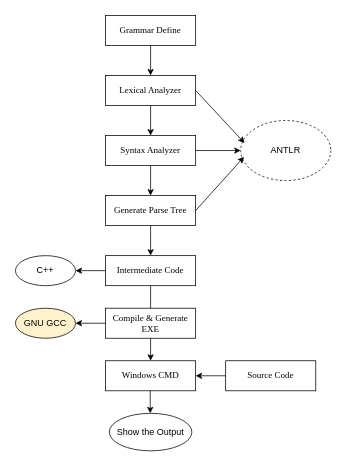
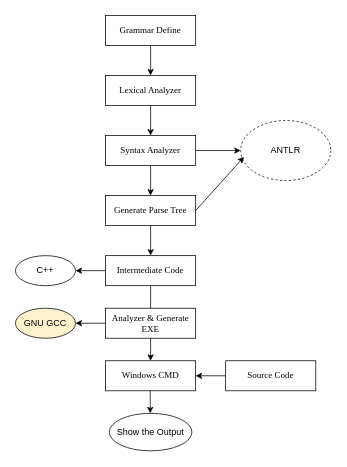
(218, 115) -> none
(150, 323) -> (150, 323)
